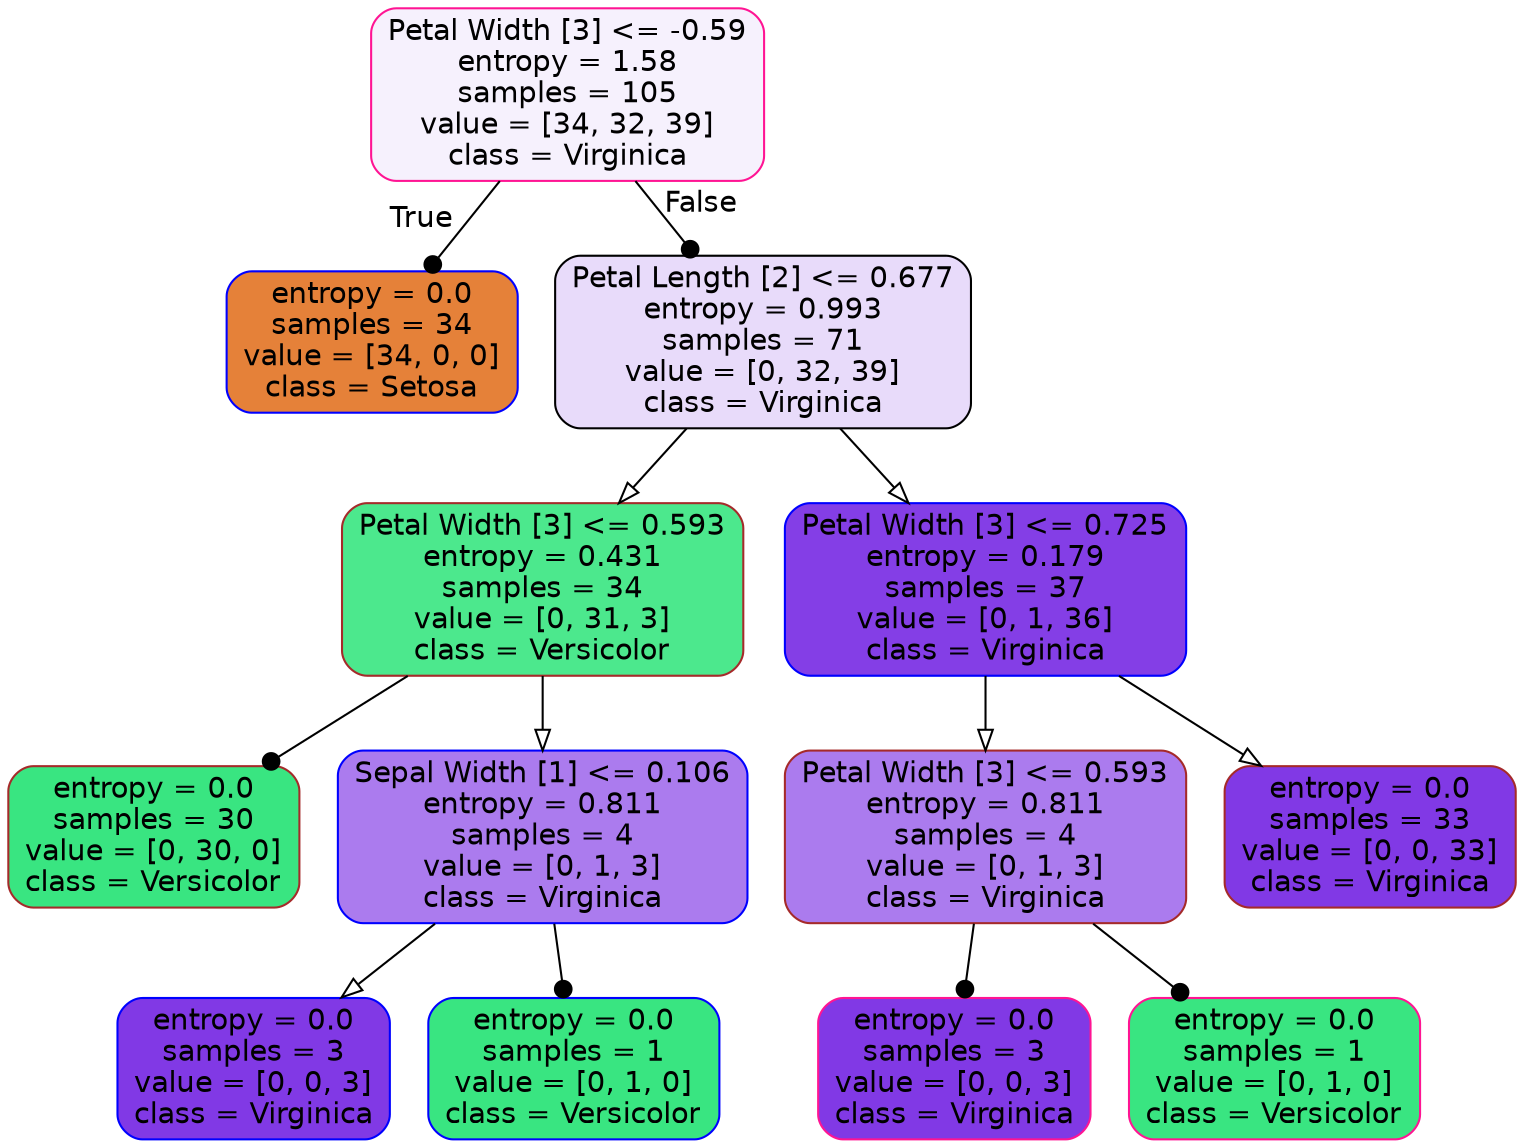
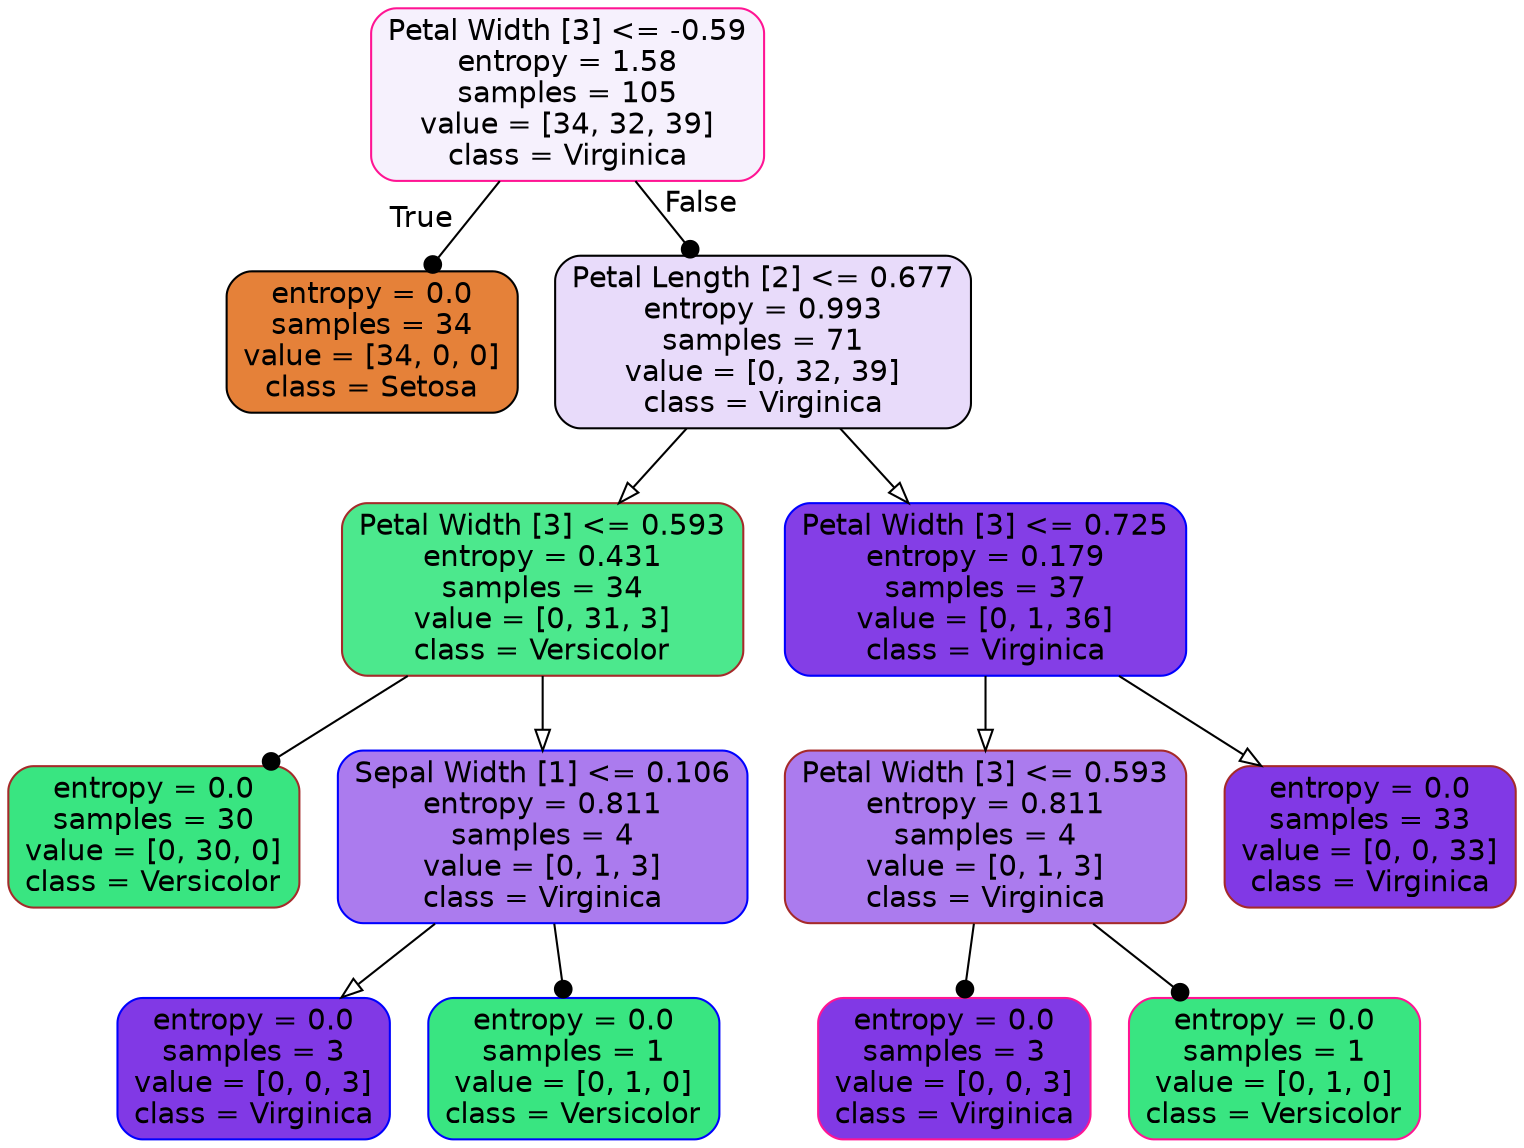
(372, 342) -> (372, 342)
